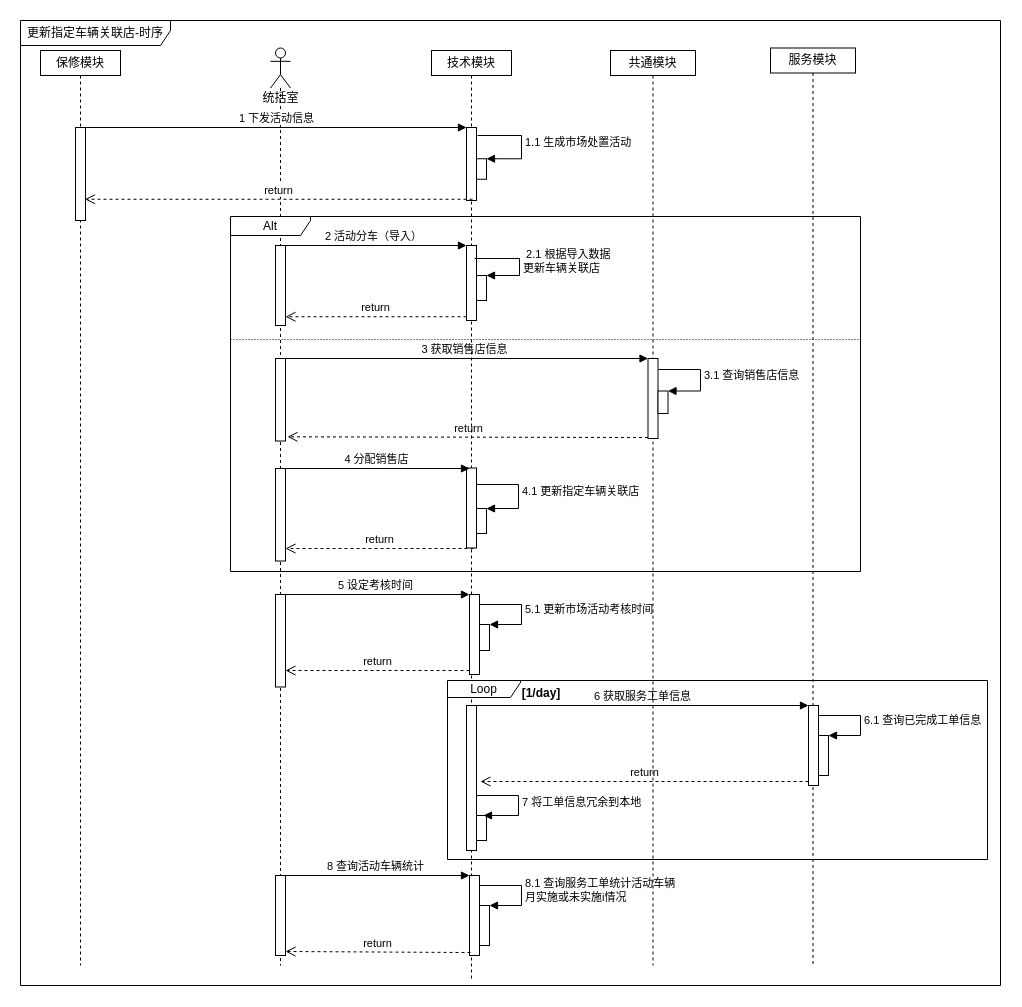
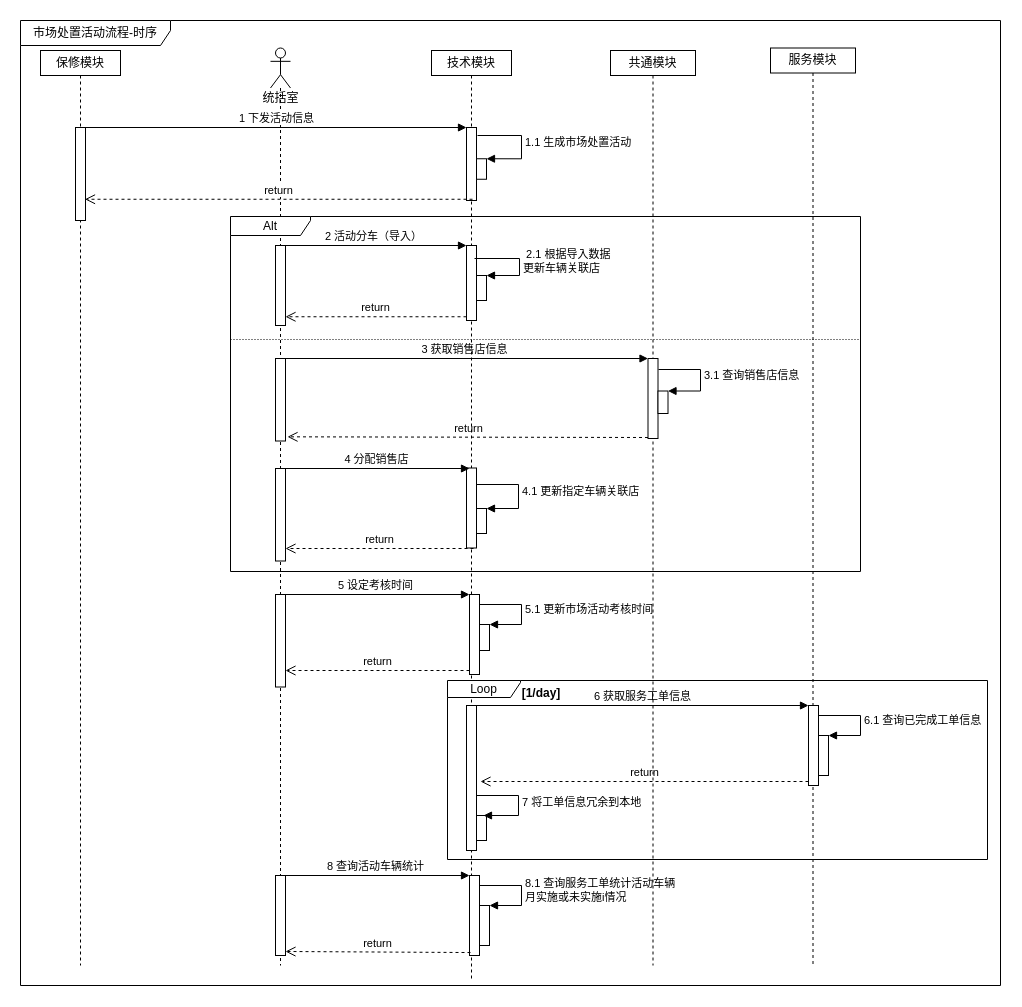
(96, 34) -> (96, 34)
